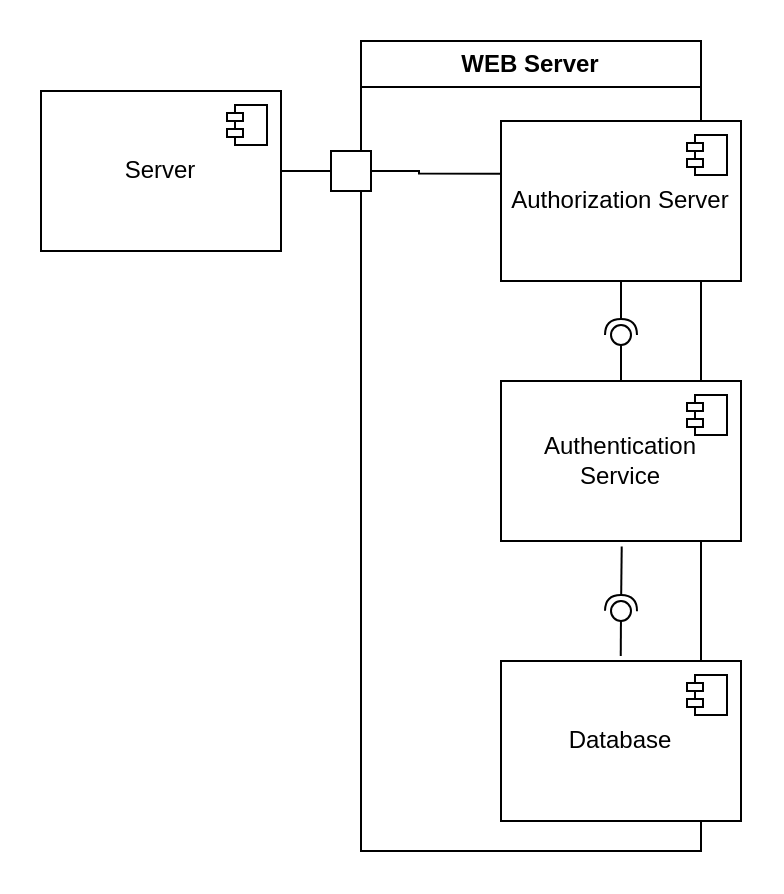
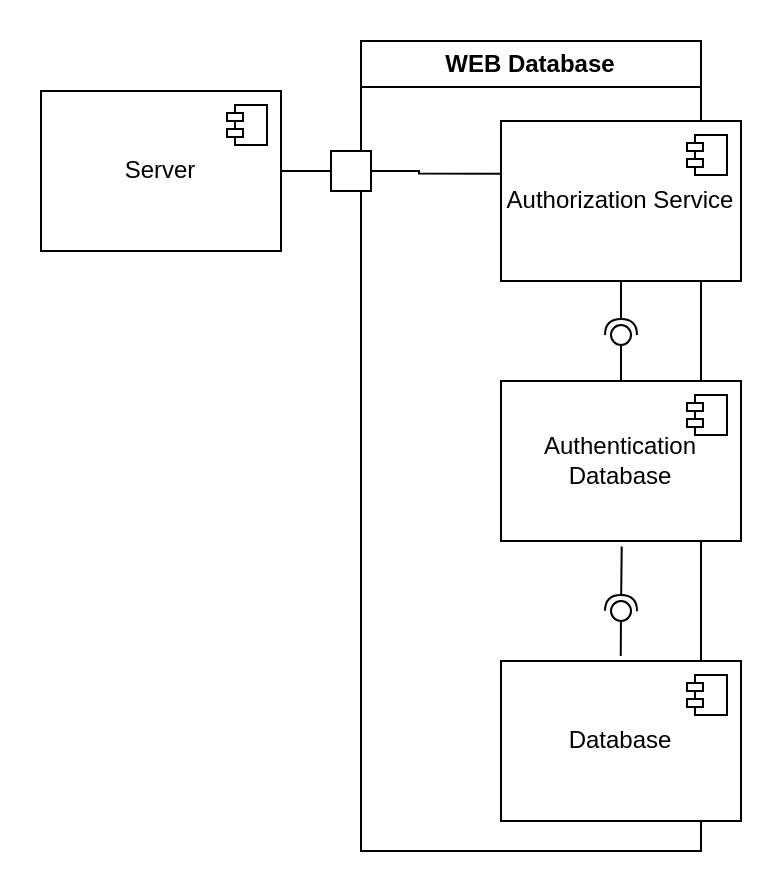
(531, 65) -> (531, 65)
(621, 201) -> (621, 201)
(621, 461) -> (621, 461)
